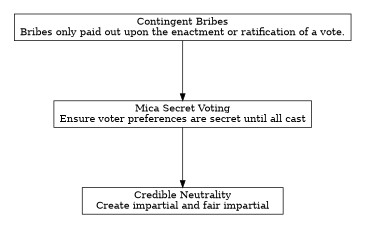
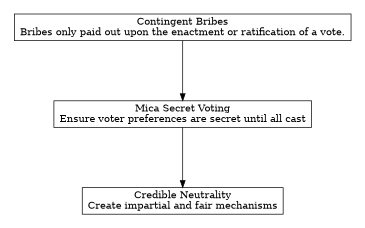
(183, 201) -> (183, 201)
